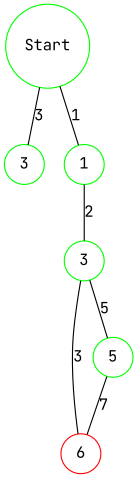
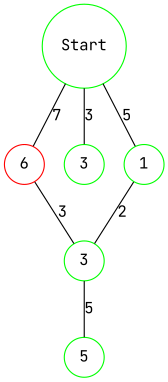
(76, 116) -> (127, 116)
(97, 406) -> (49, 115)
